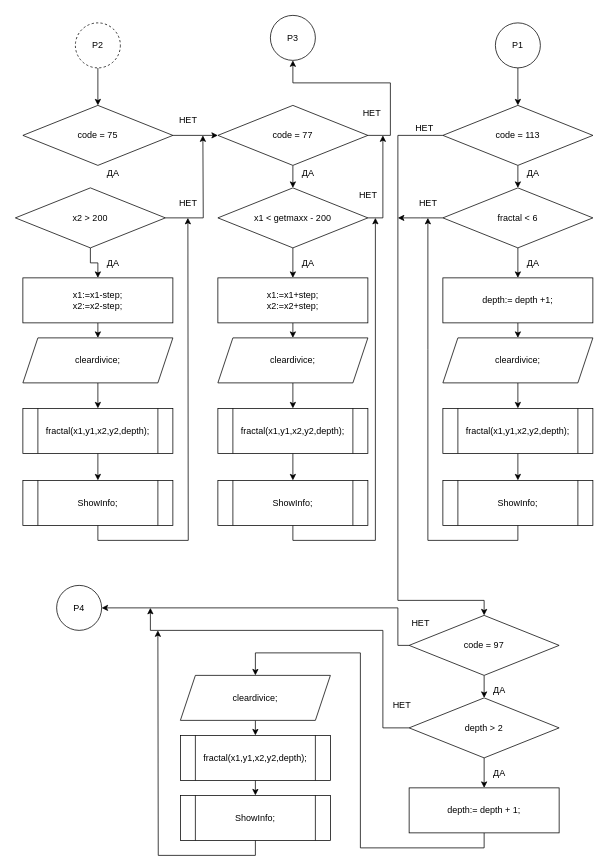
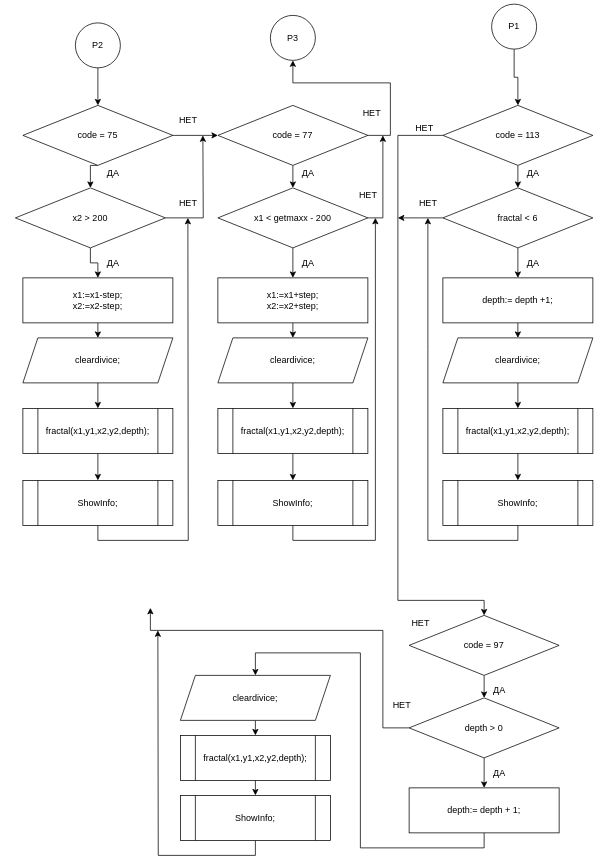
(98, 45) -> (98, 45)
(518, 45) -> (514, 27)
none -> (90, 171)
(79, 608) -> none
(403, 645) -> none
(484, 728) -> (484, 728)
